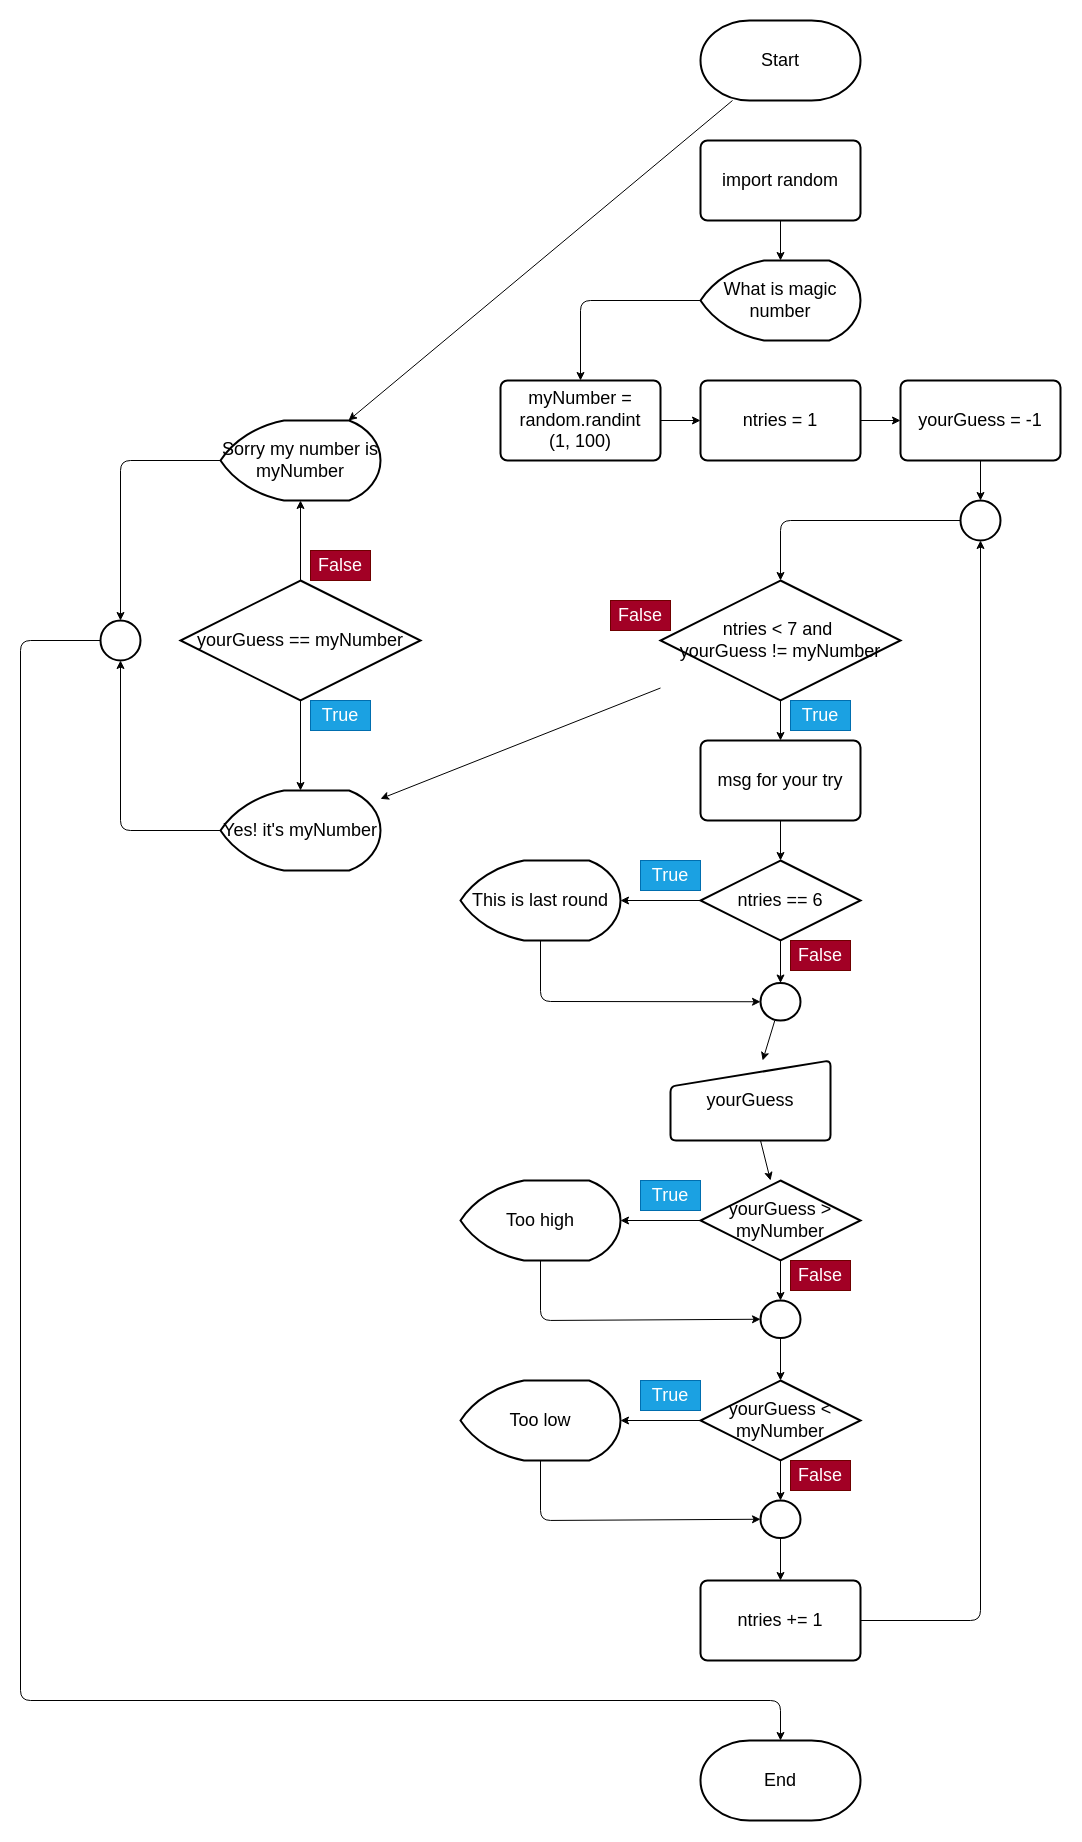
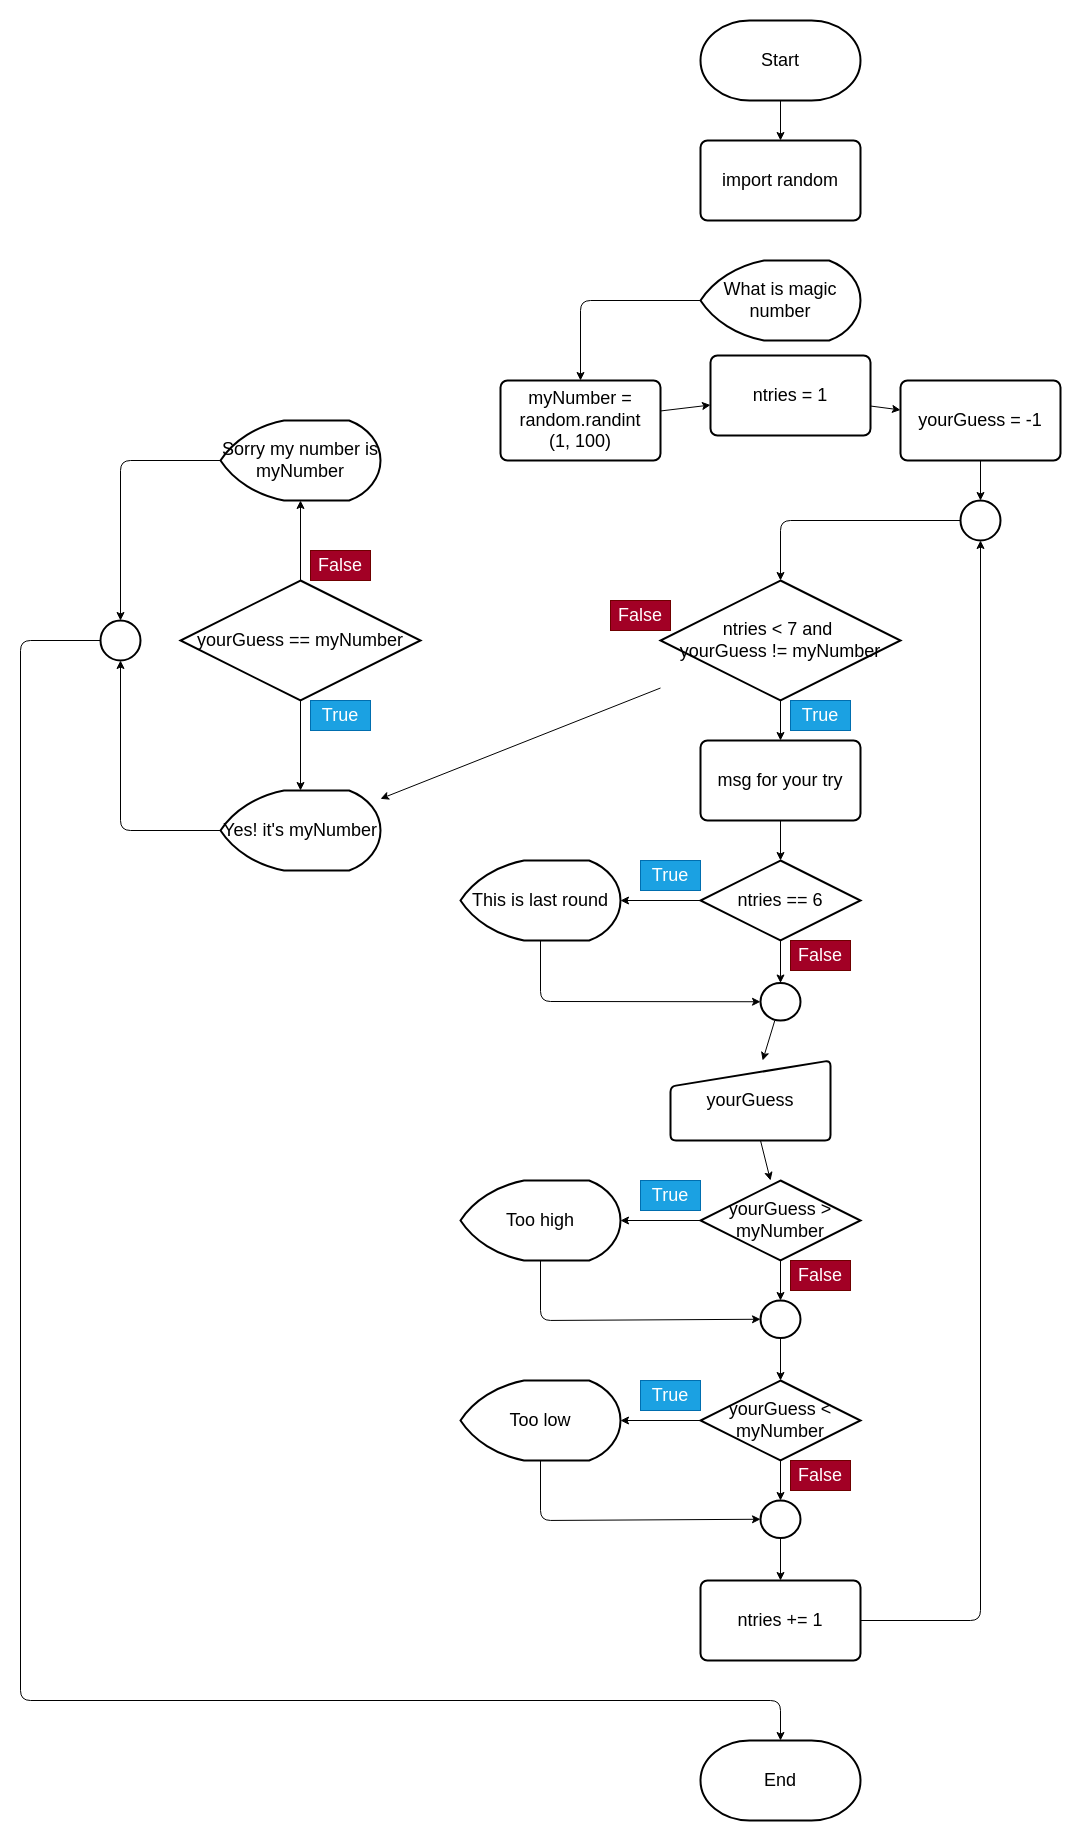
(781, 237) -> none
(543, 258) -> (781, 117)
(781, 421) -> (791, 396)
